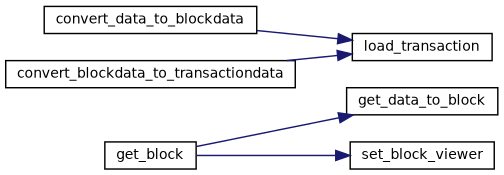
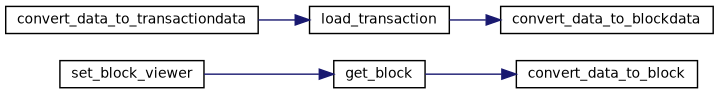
(297, 35) -> (468, 20)
(150, 74) -> (132, 20)
(422, 101) -> (607, 74)
(266, 155) -> (262, 74)
